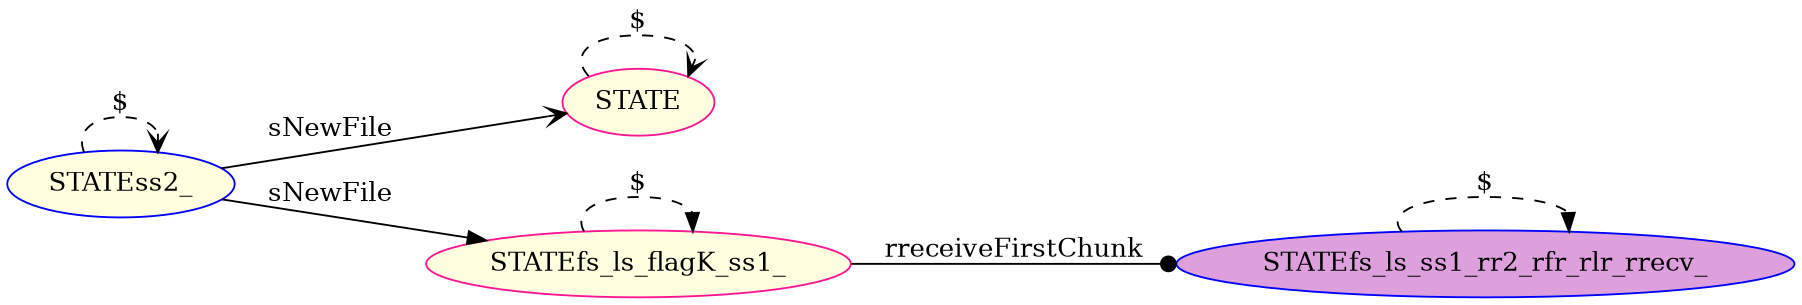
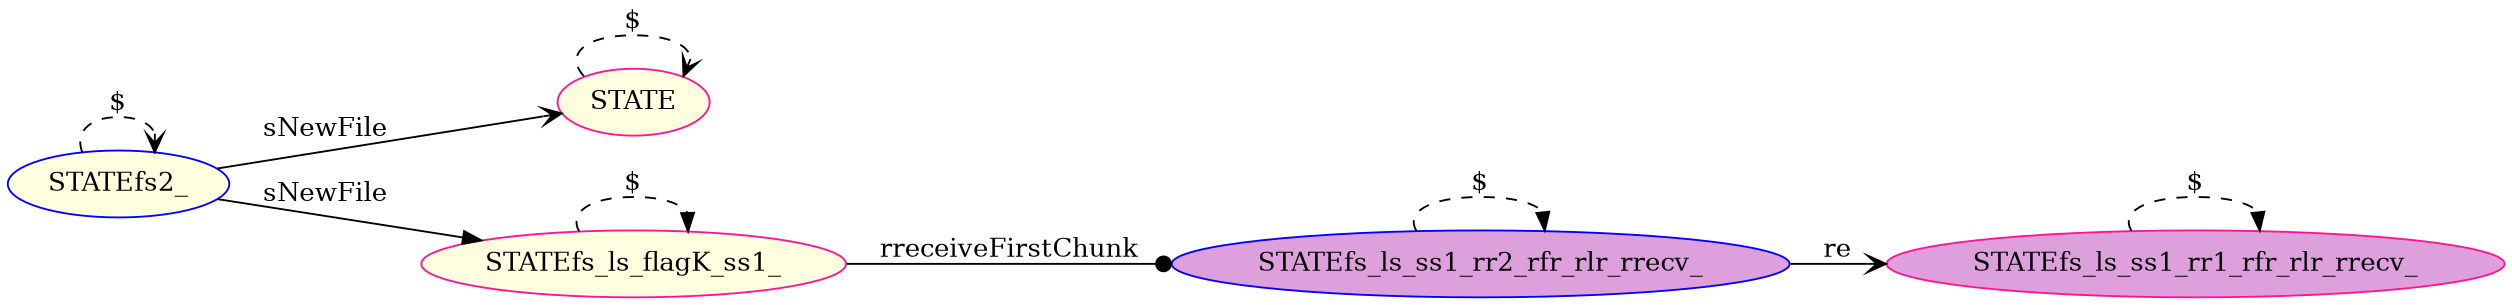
(121, 184) -> (119, 184)
none -> (2196, 264)
